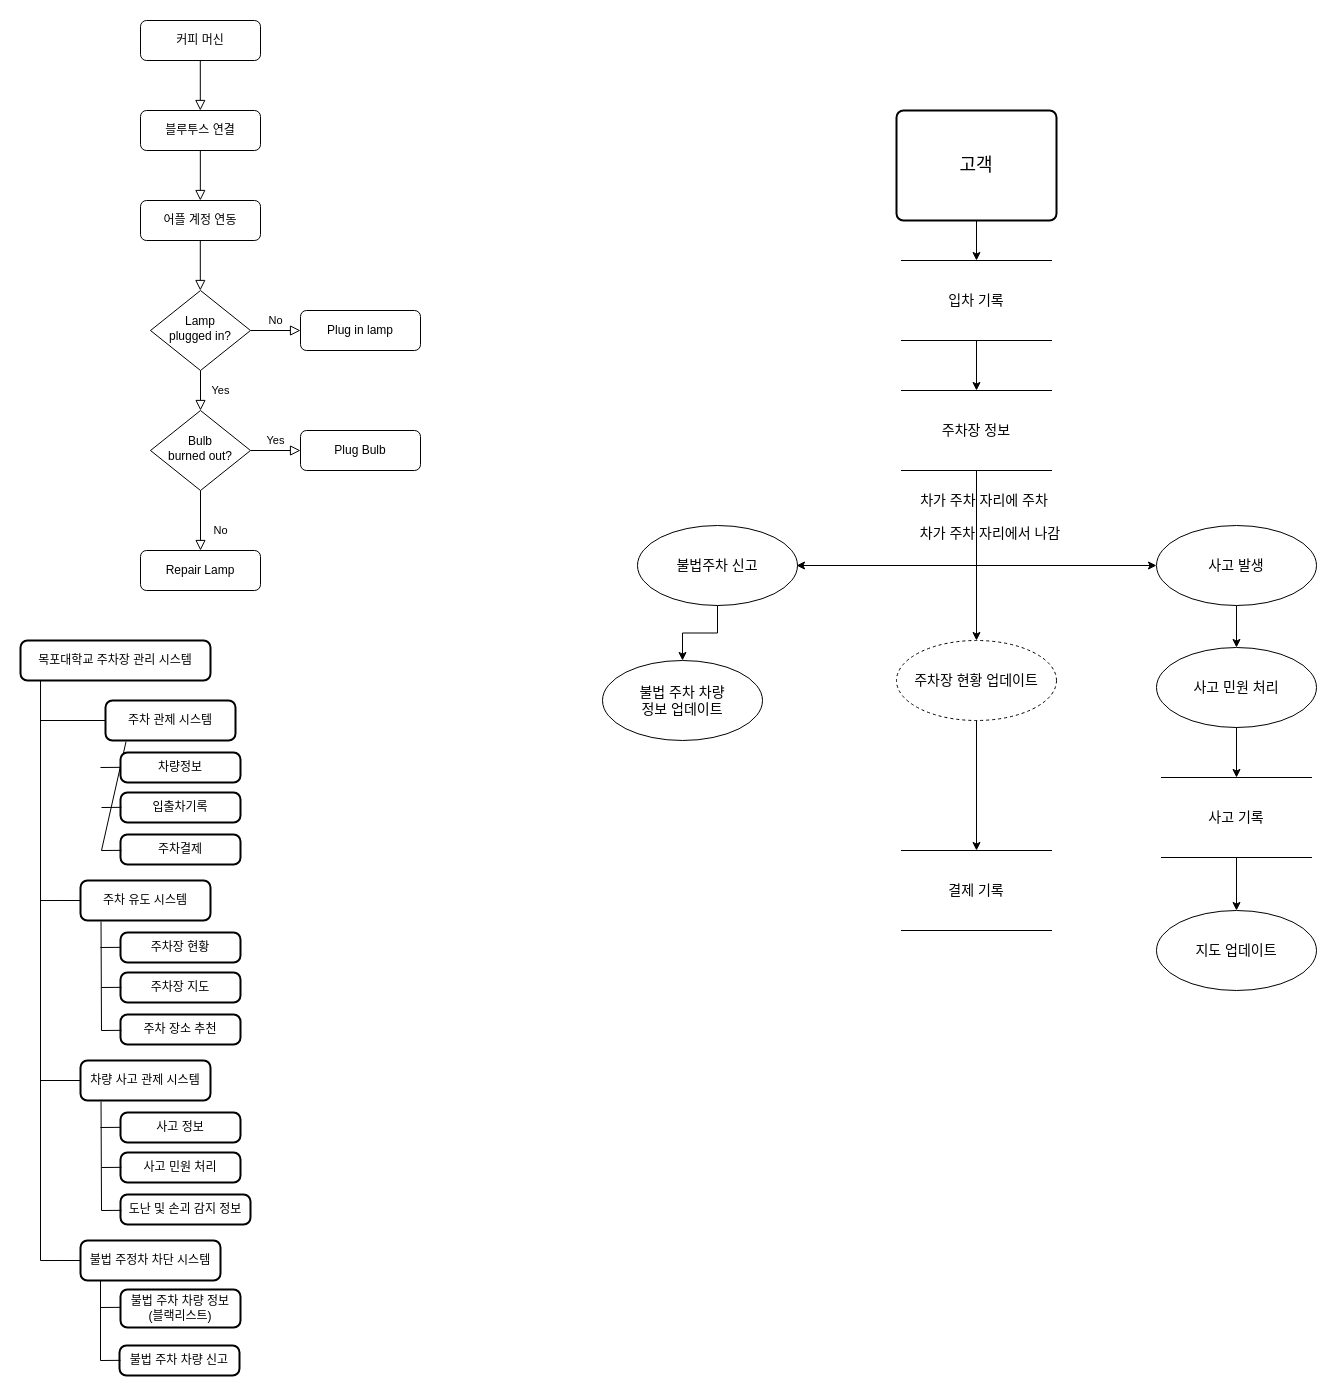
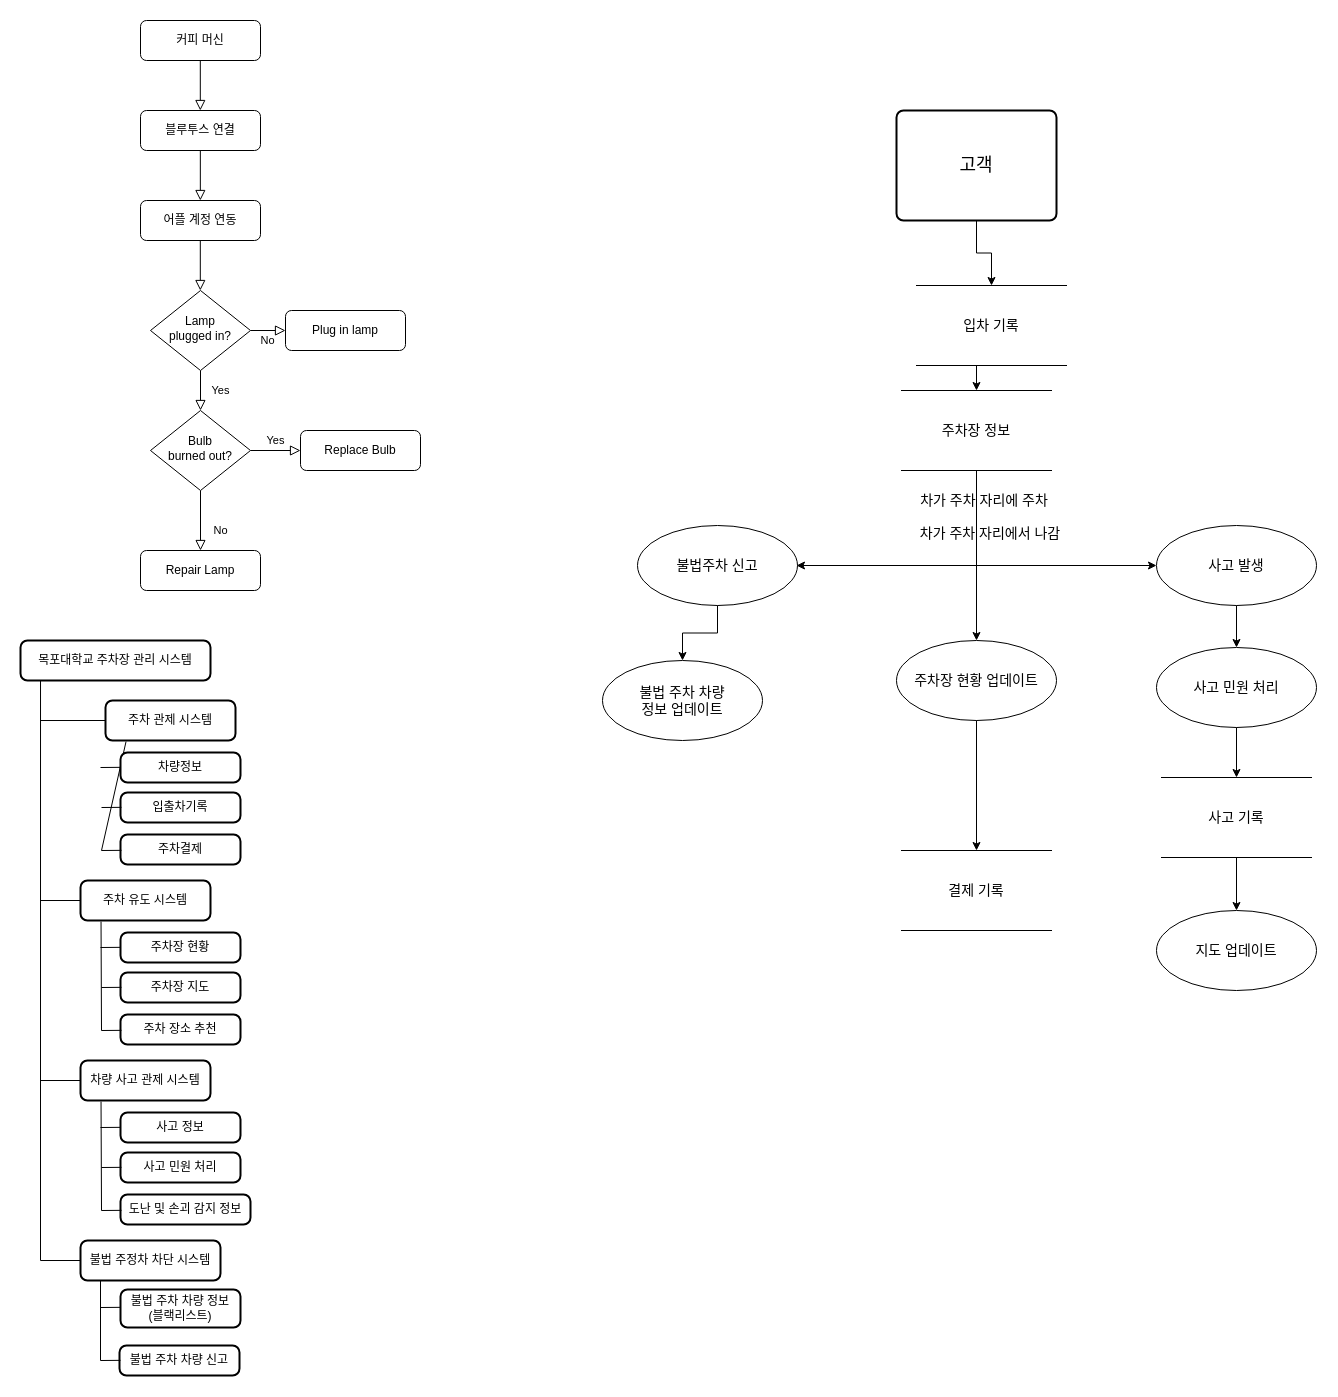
(977, 301) -> (992, 326)
(361, 331) -> (346, 331)
(361, 451) -> (361, 451)
(977, 681) -> (977, 681)
